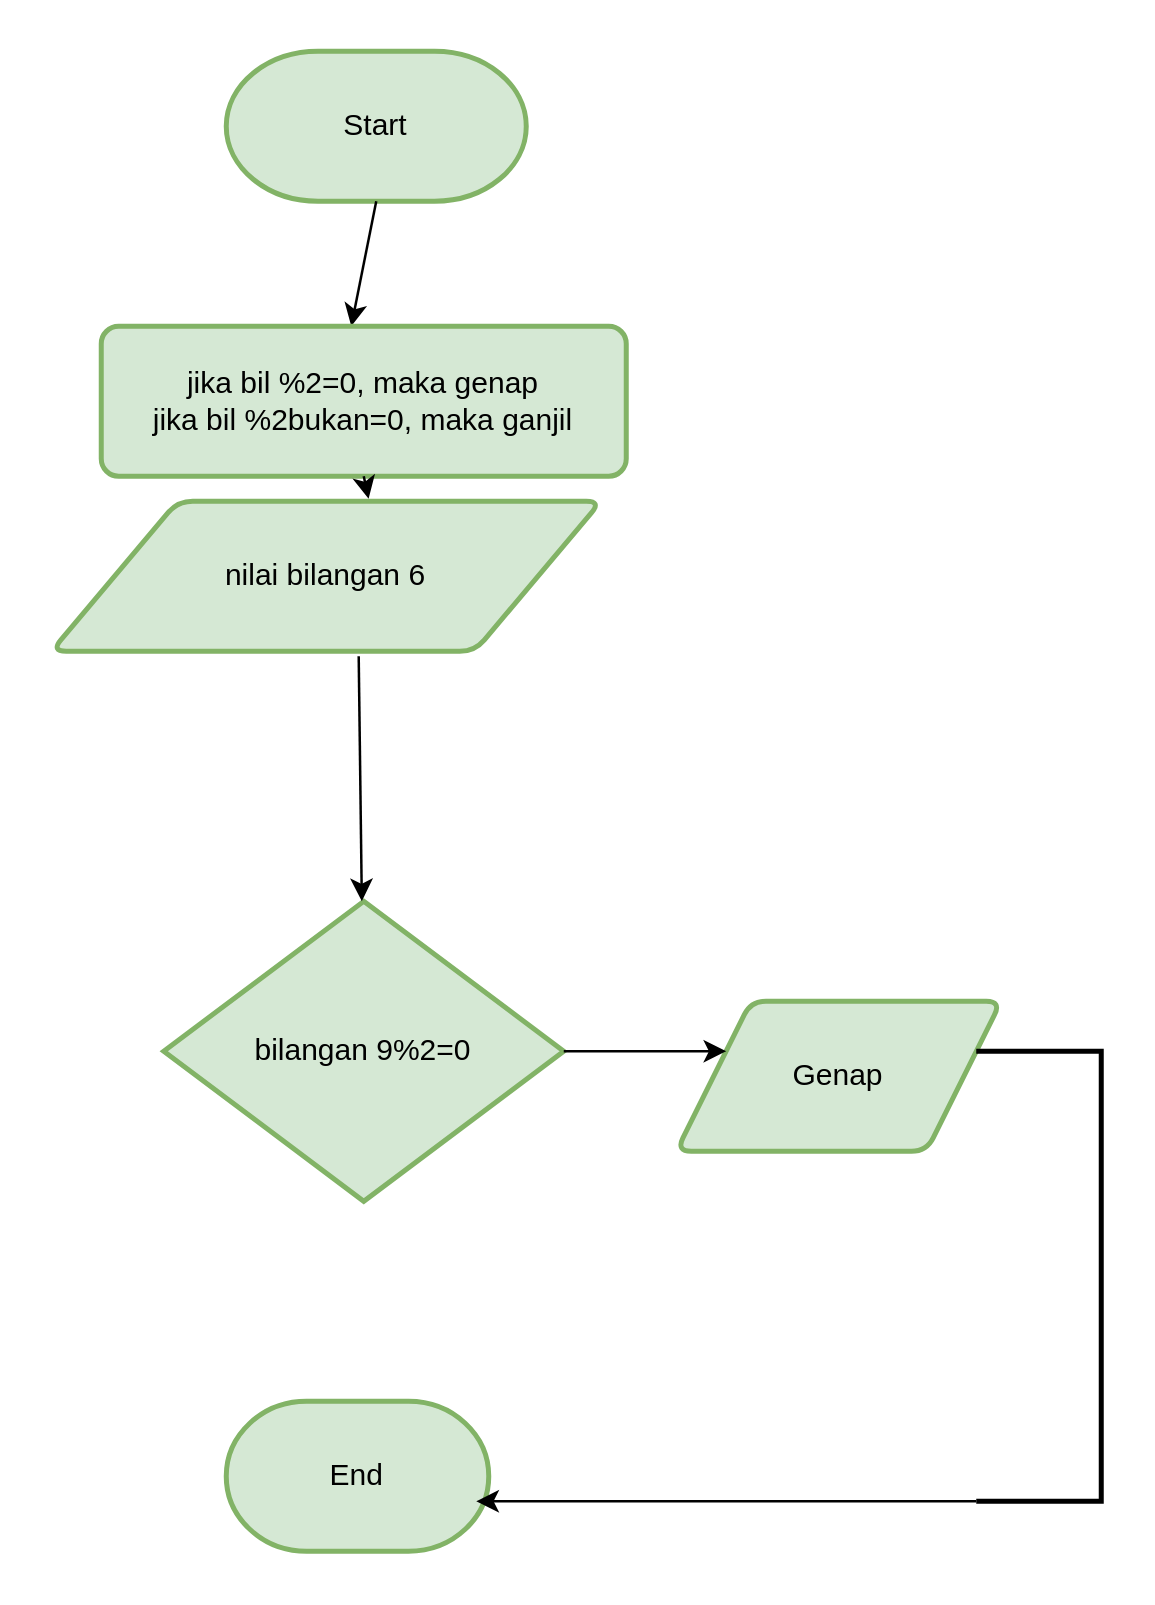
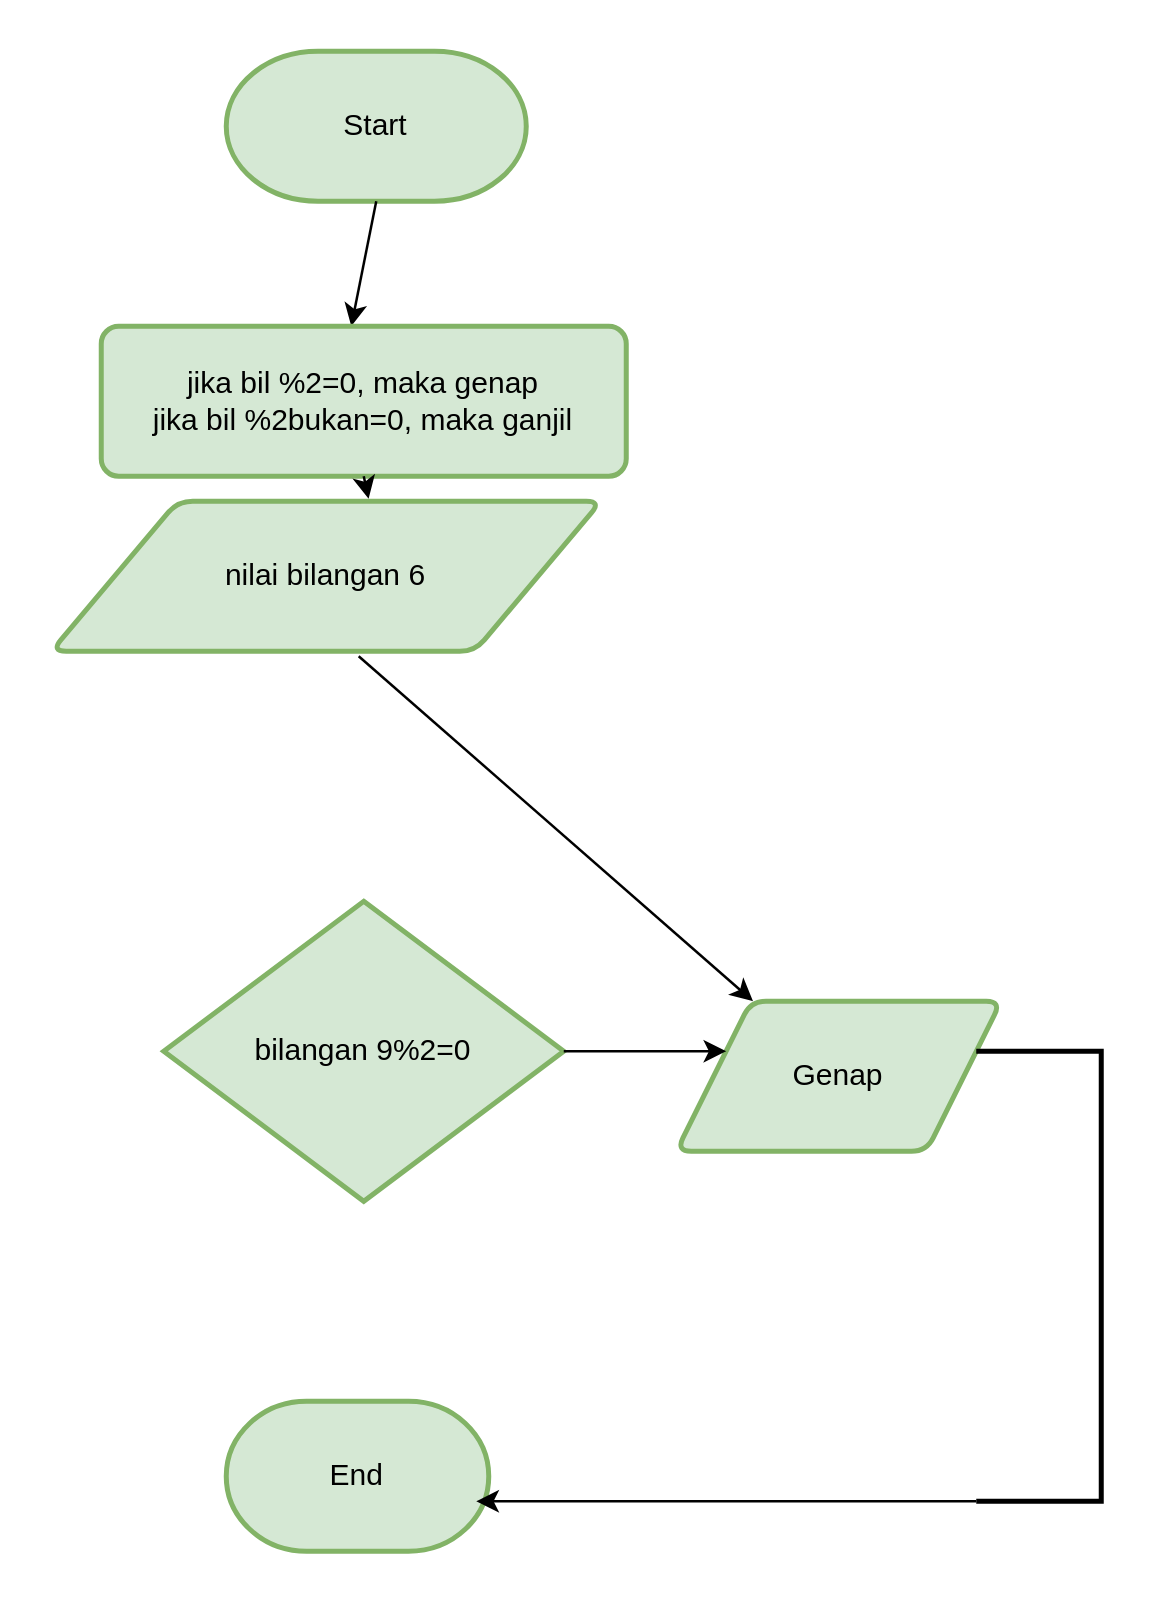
(360, 770) -> (550, 823)
